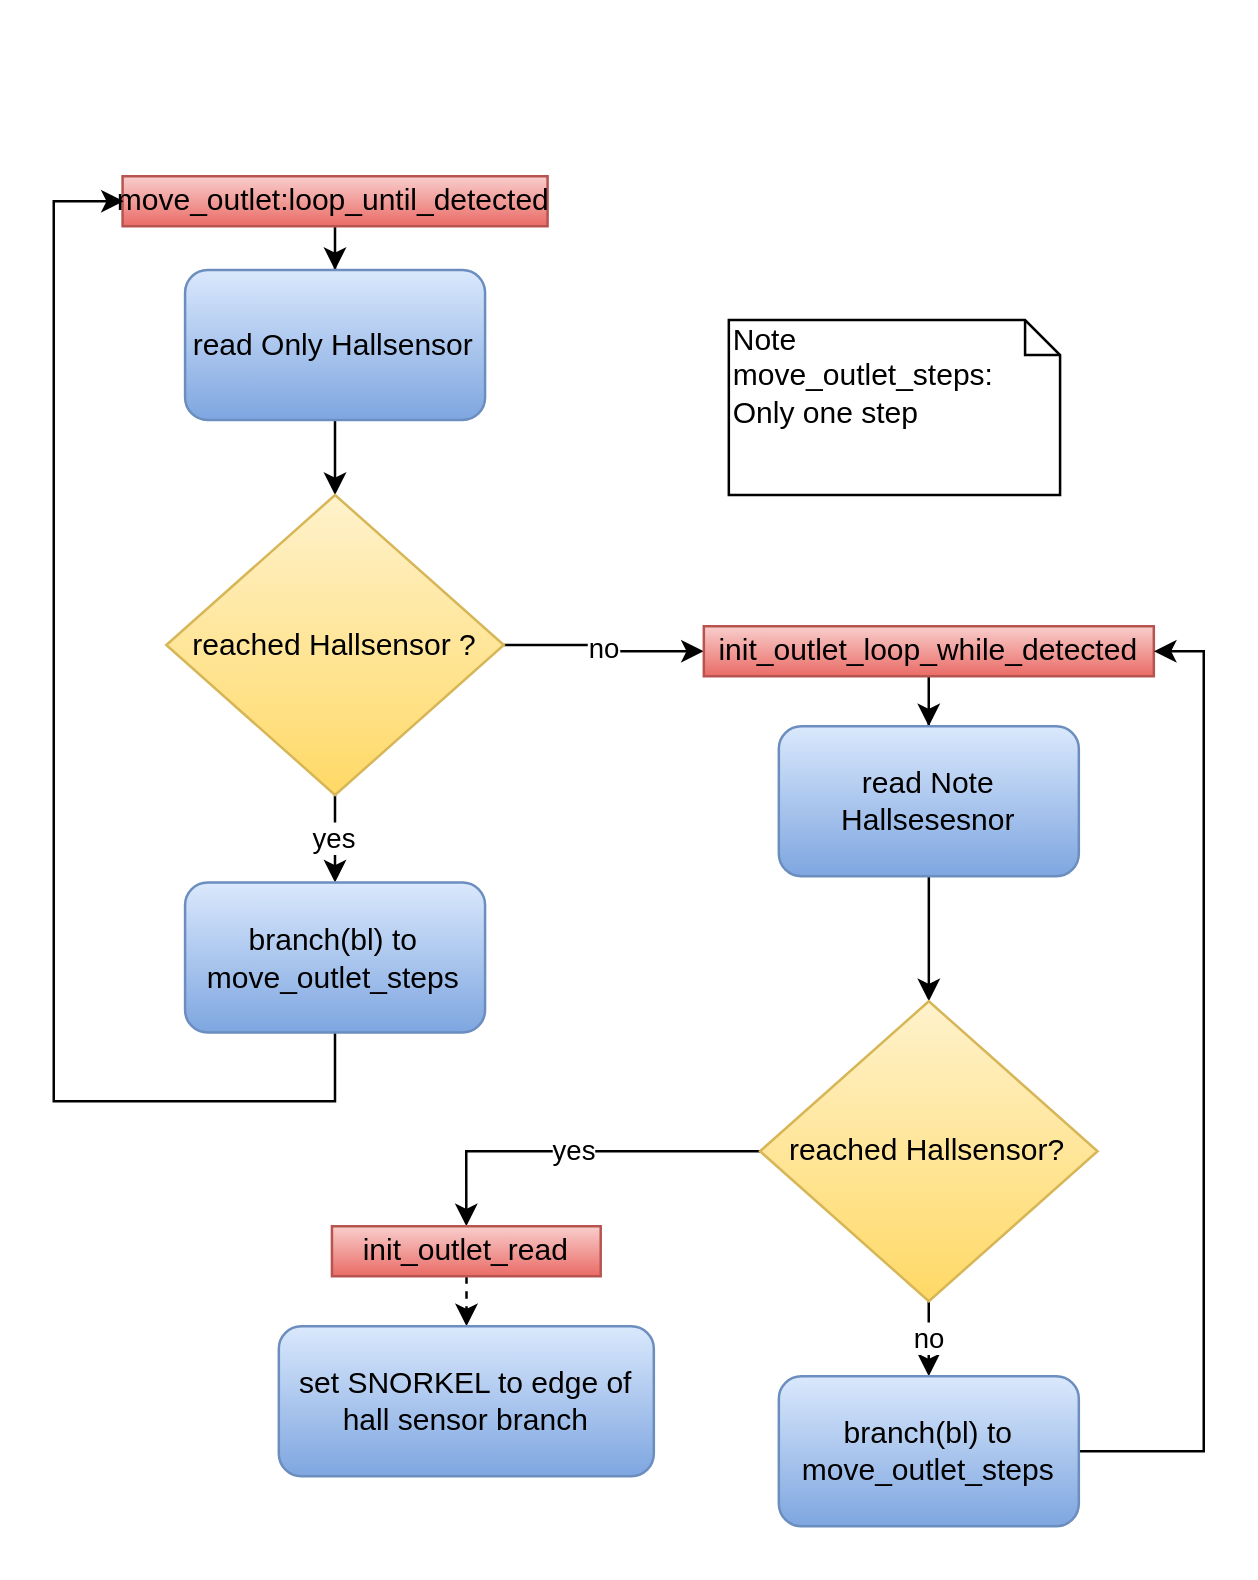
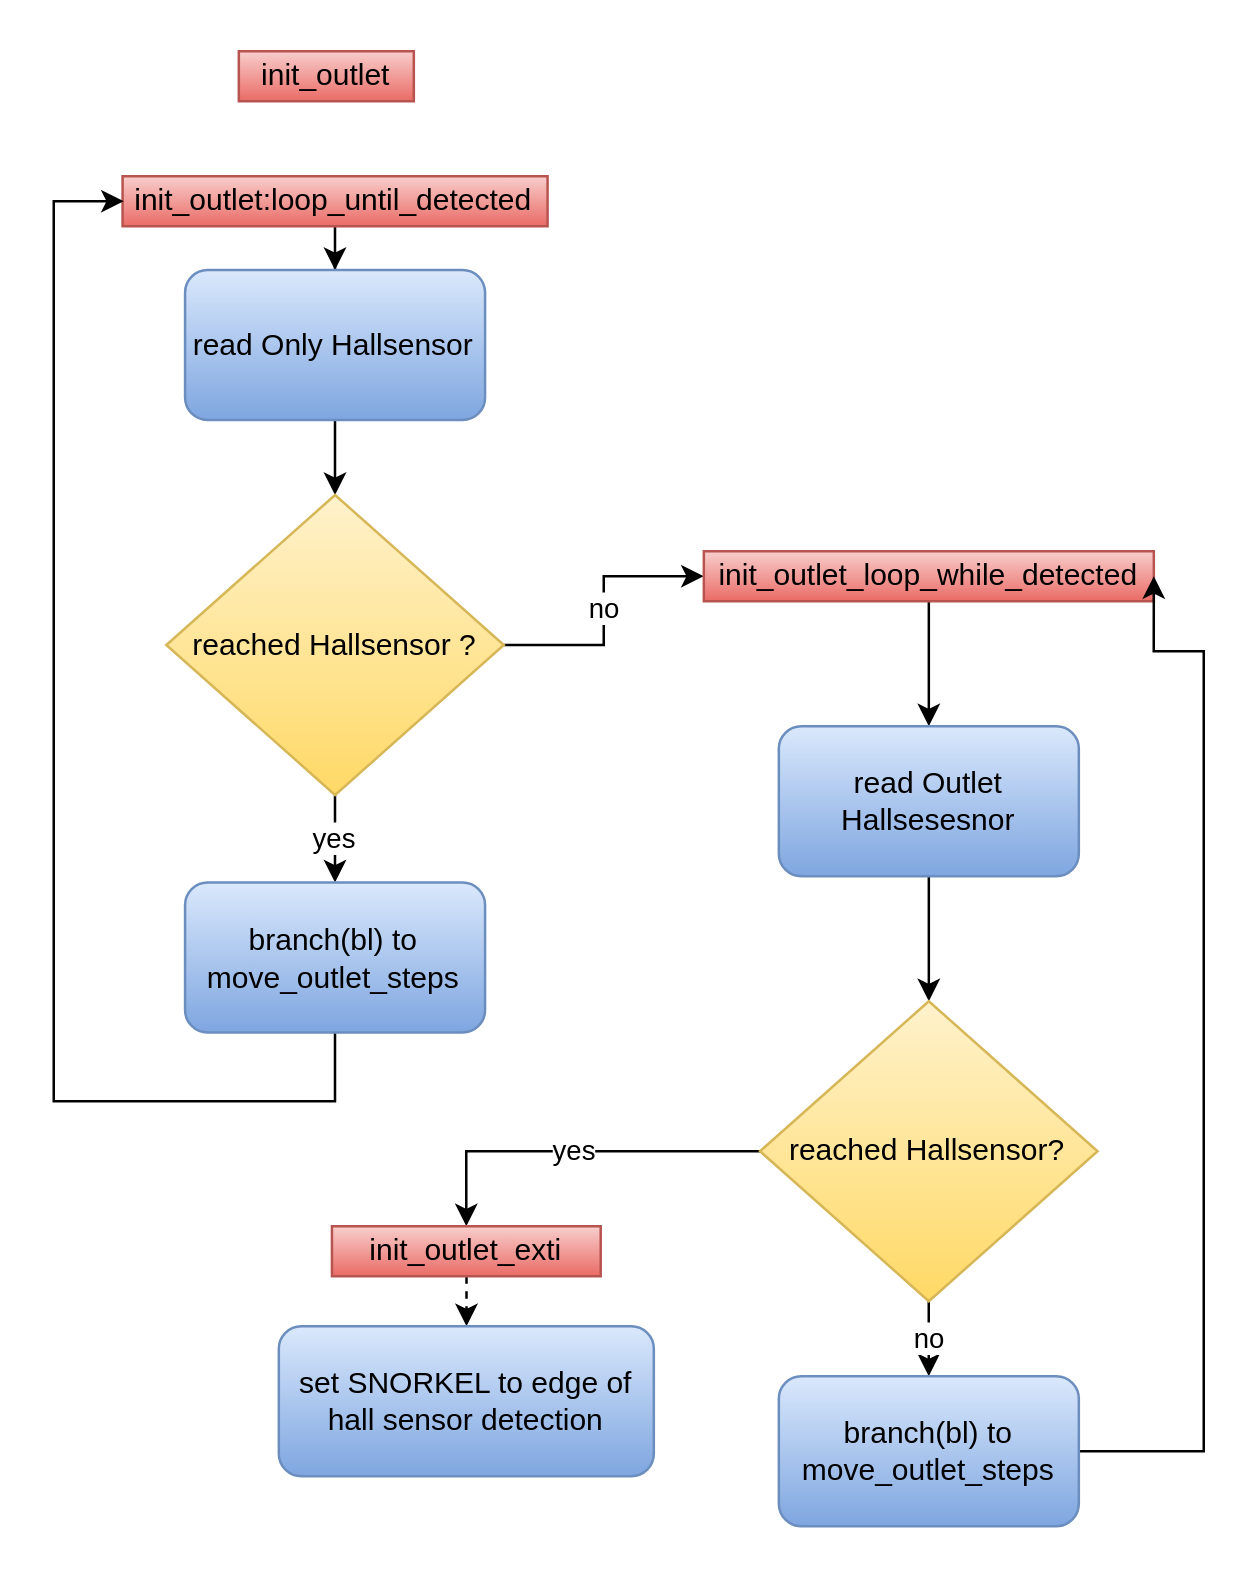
none -> (326, 76)
(334, 201) -> (334, 201)
(894, 408) -> none
(929, 651) -> (929, 576)
(929, 801) -> (929, 801)
(466, 1251) -> (466, 1251)
(466, 1401) -> (466, 1401)
